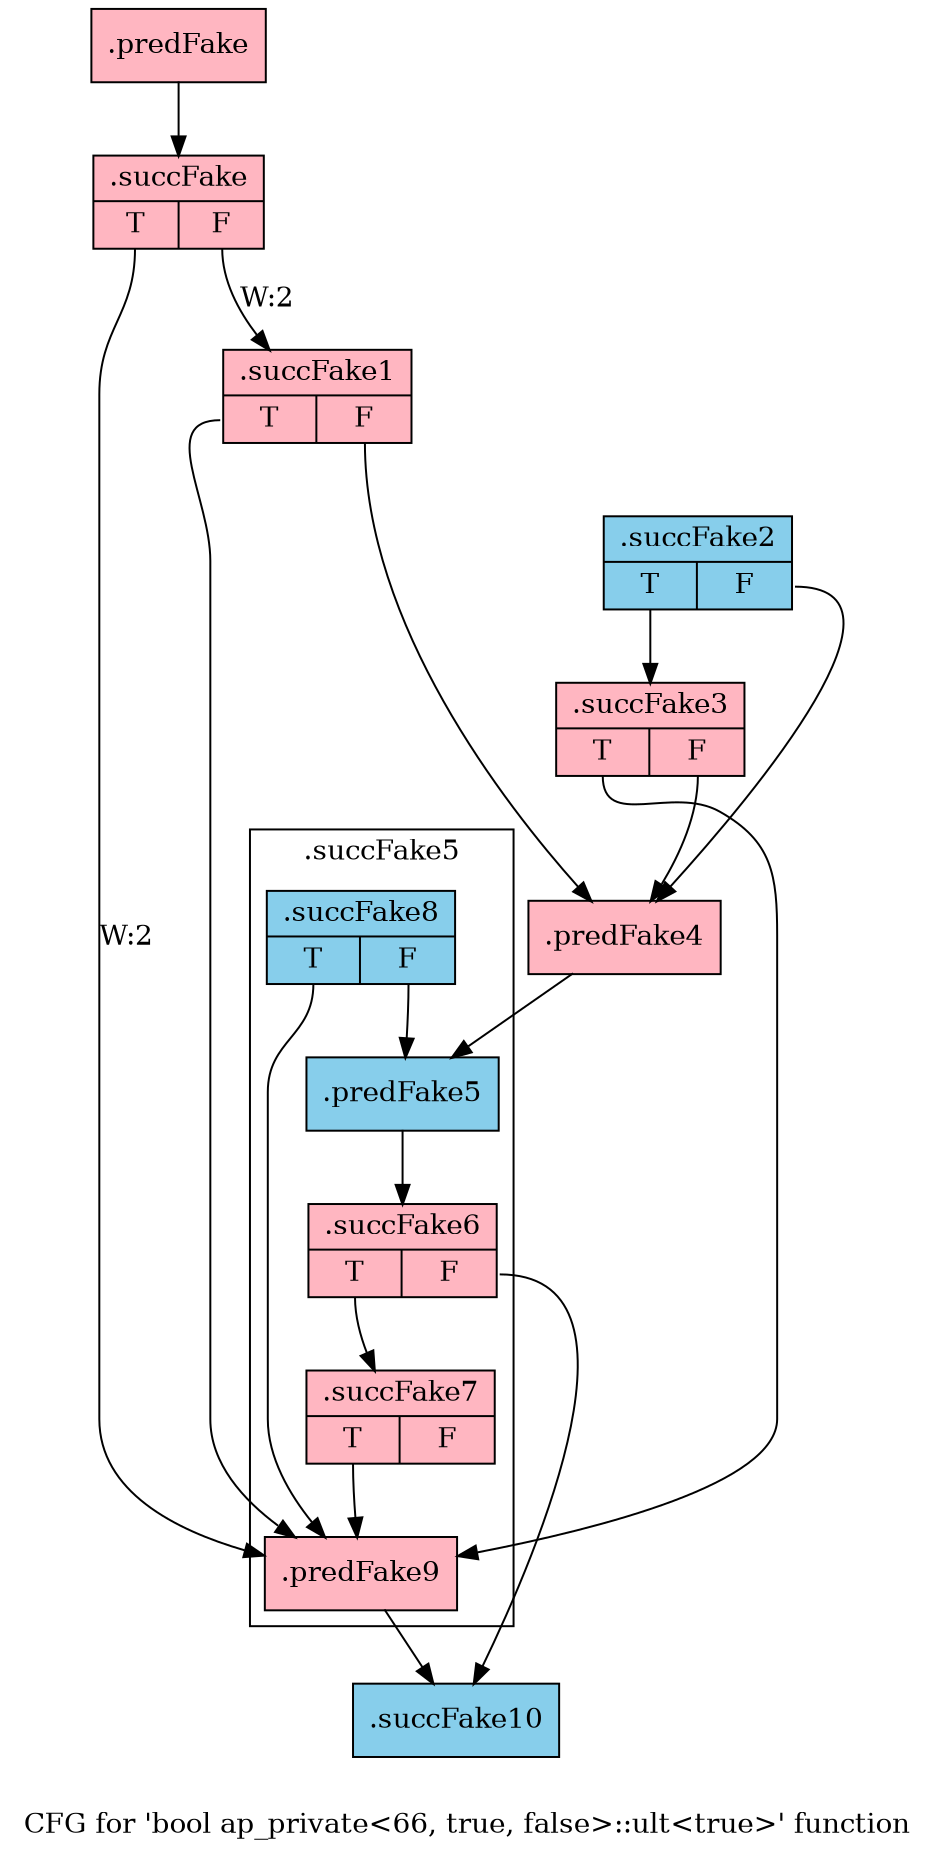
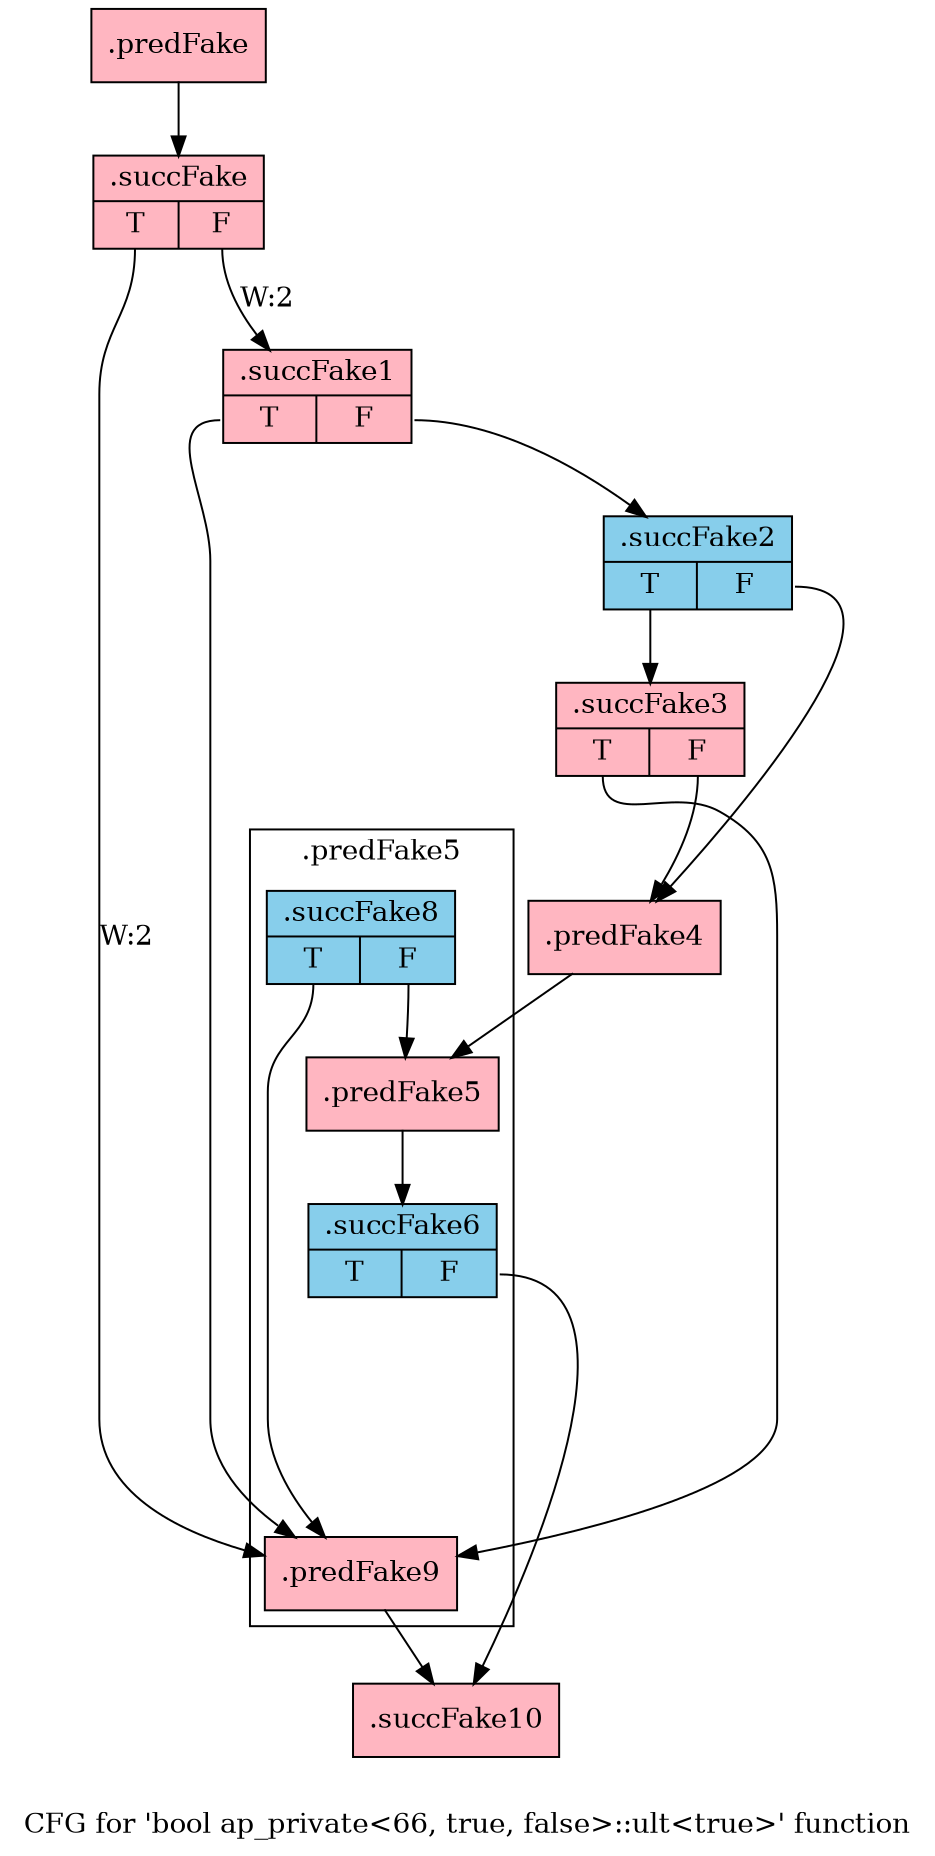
(434, 682) -> (528, 447)
(382, 852) -> (382, 852)
(403, 1094) -> (403, 1094)
(403, 1251) -> (403, 1251)
(401, 1417) -> none
(456, 1720) -> (456, 1720)
